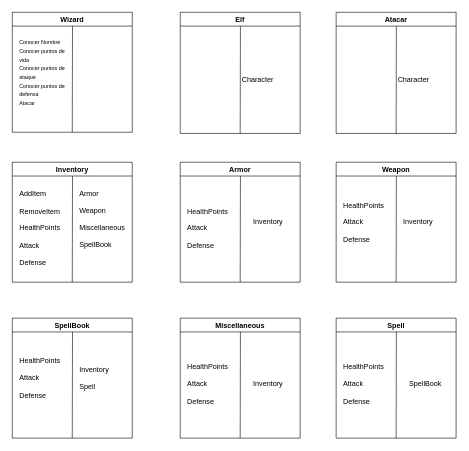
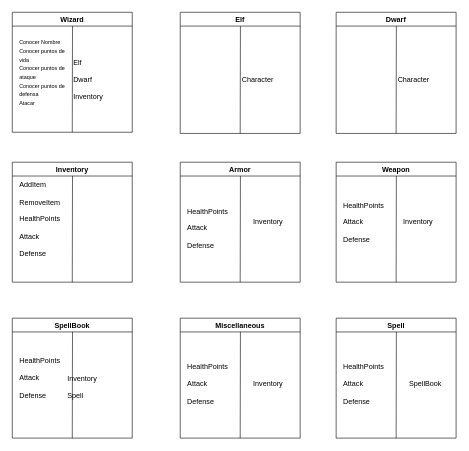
(396, 20) -> (396, 20)
none -> (102, 79)
(102, 219) -> none
(39, 228) -> (39, 219)
(99, 378) -> (87, 387)
